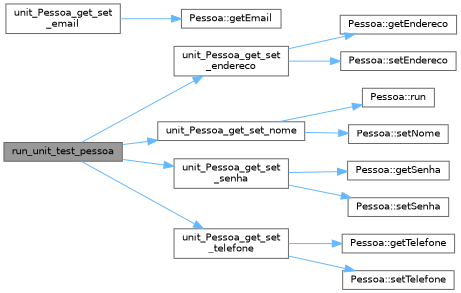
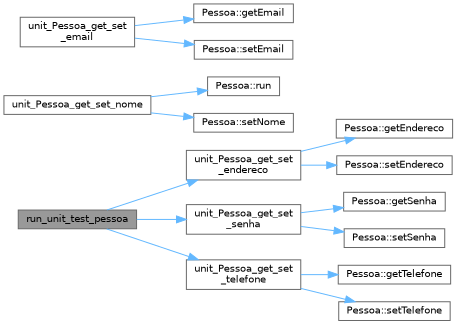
none -> (244, 50)
(135, 143) -> none
